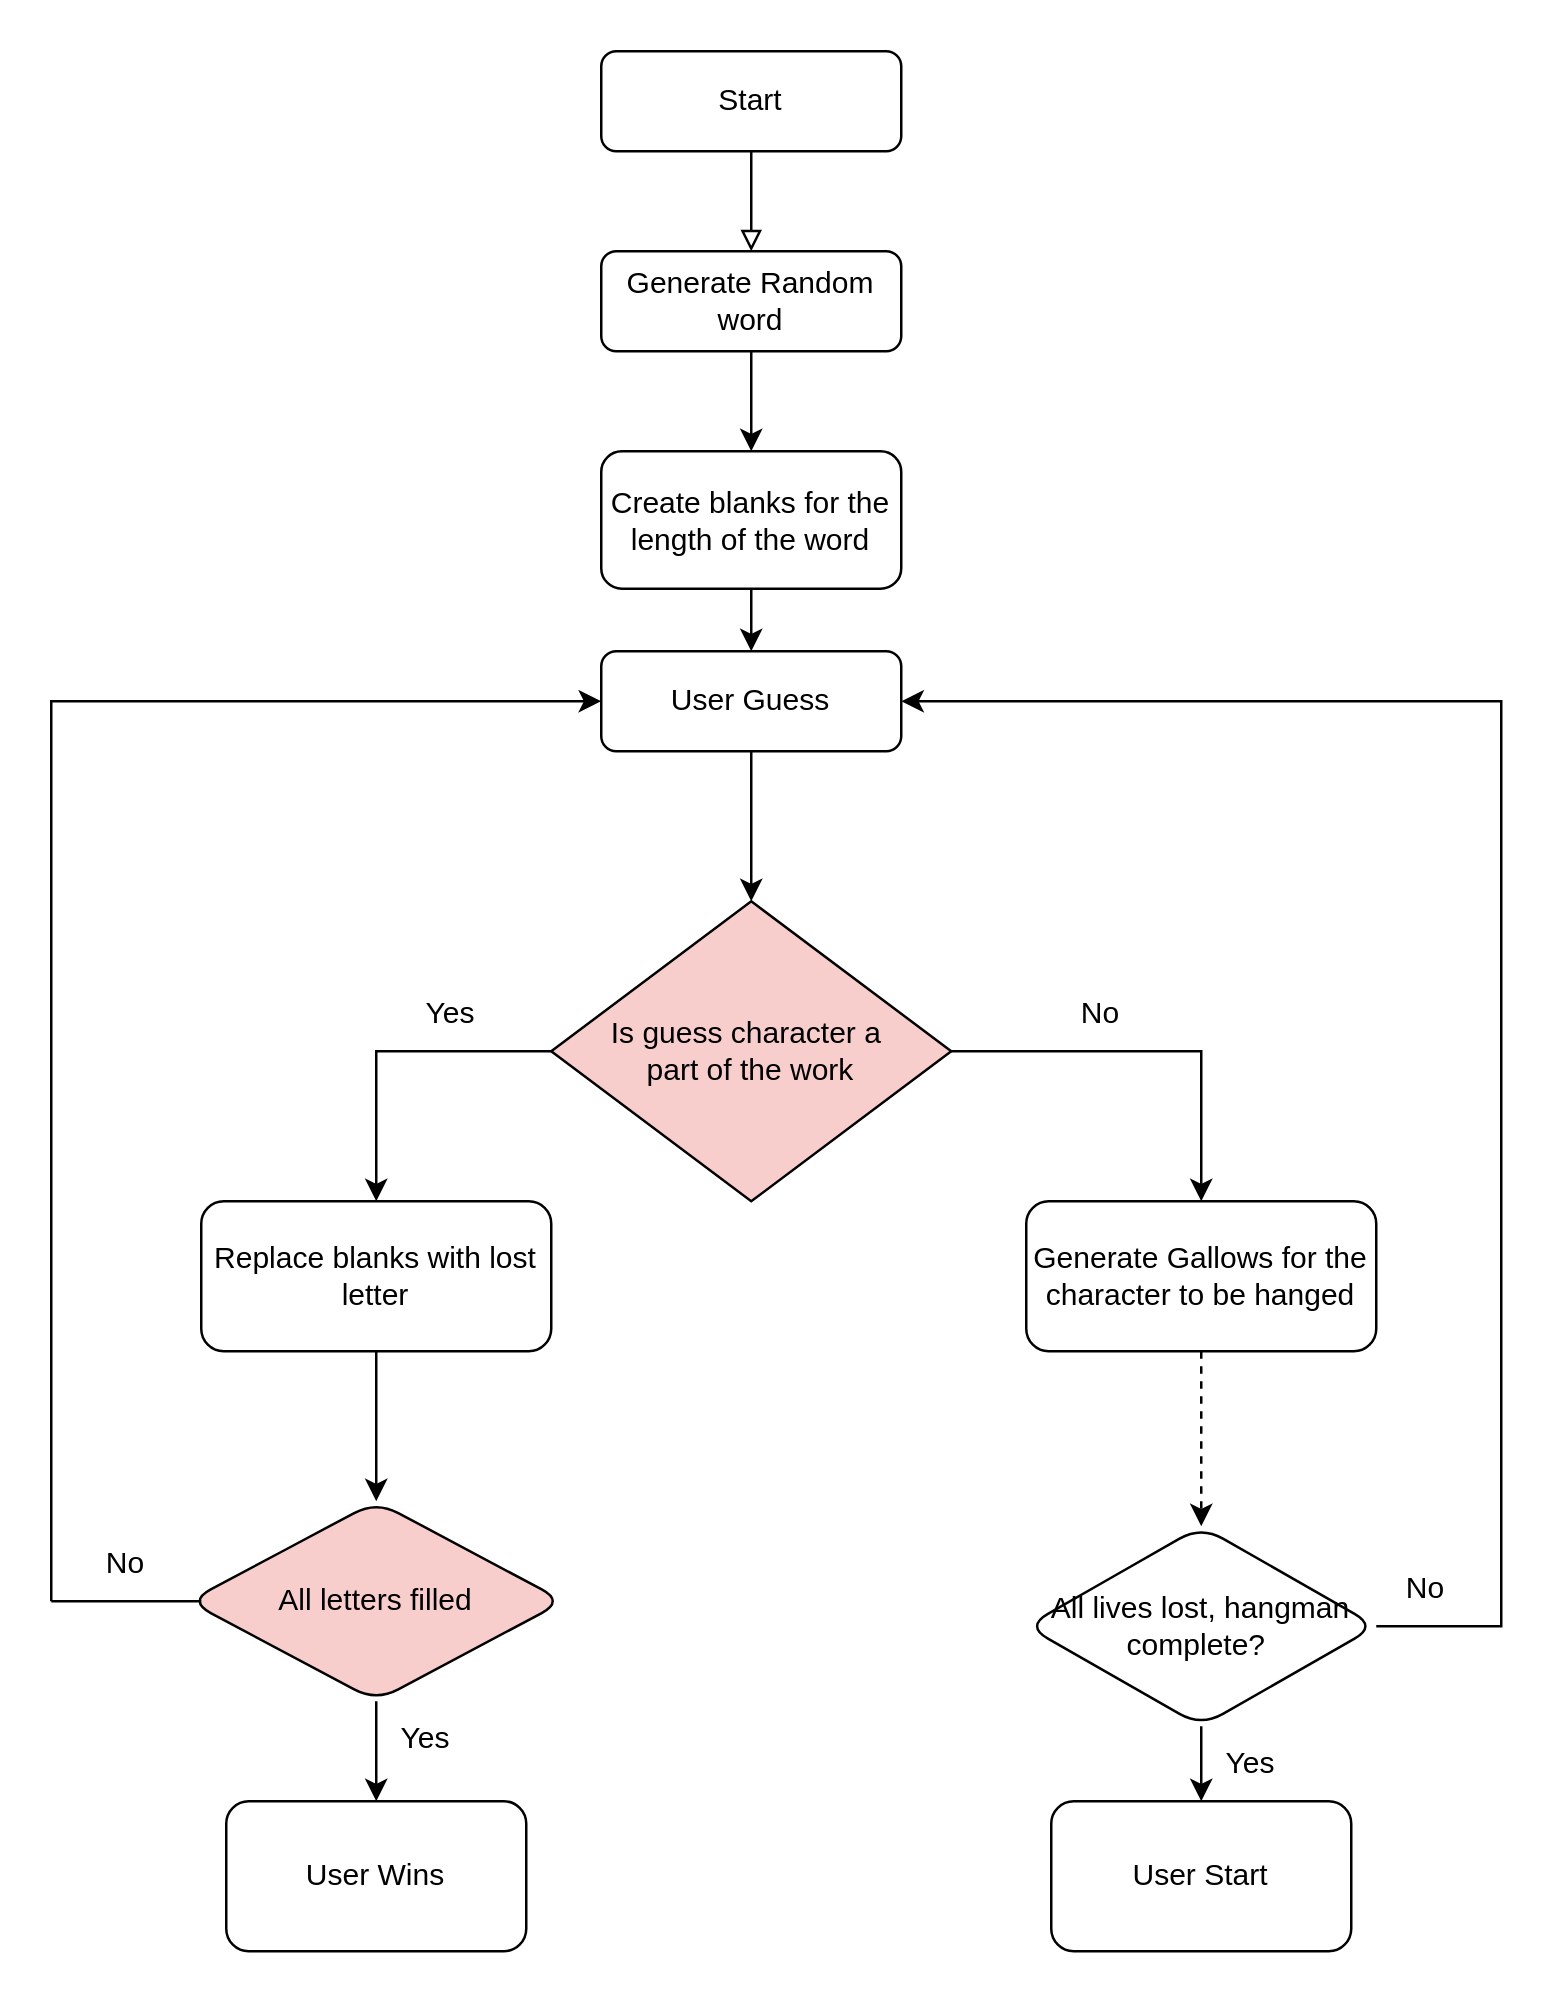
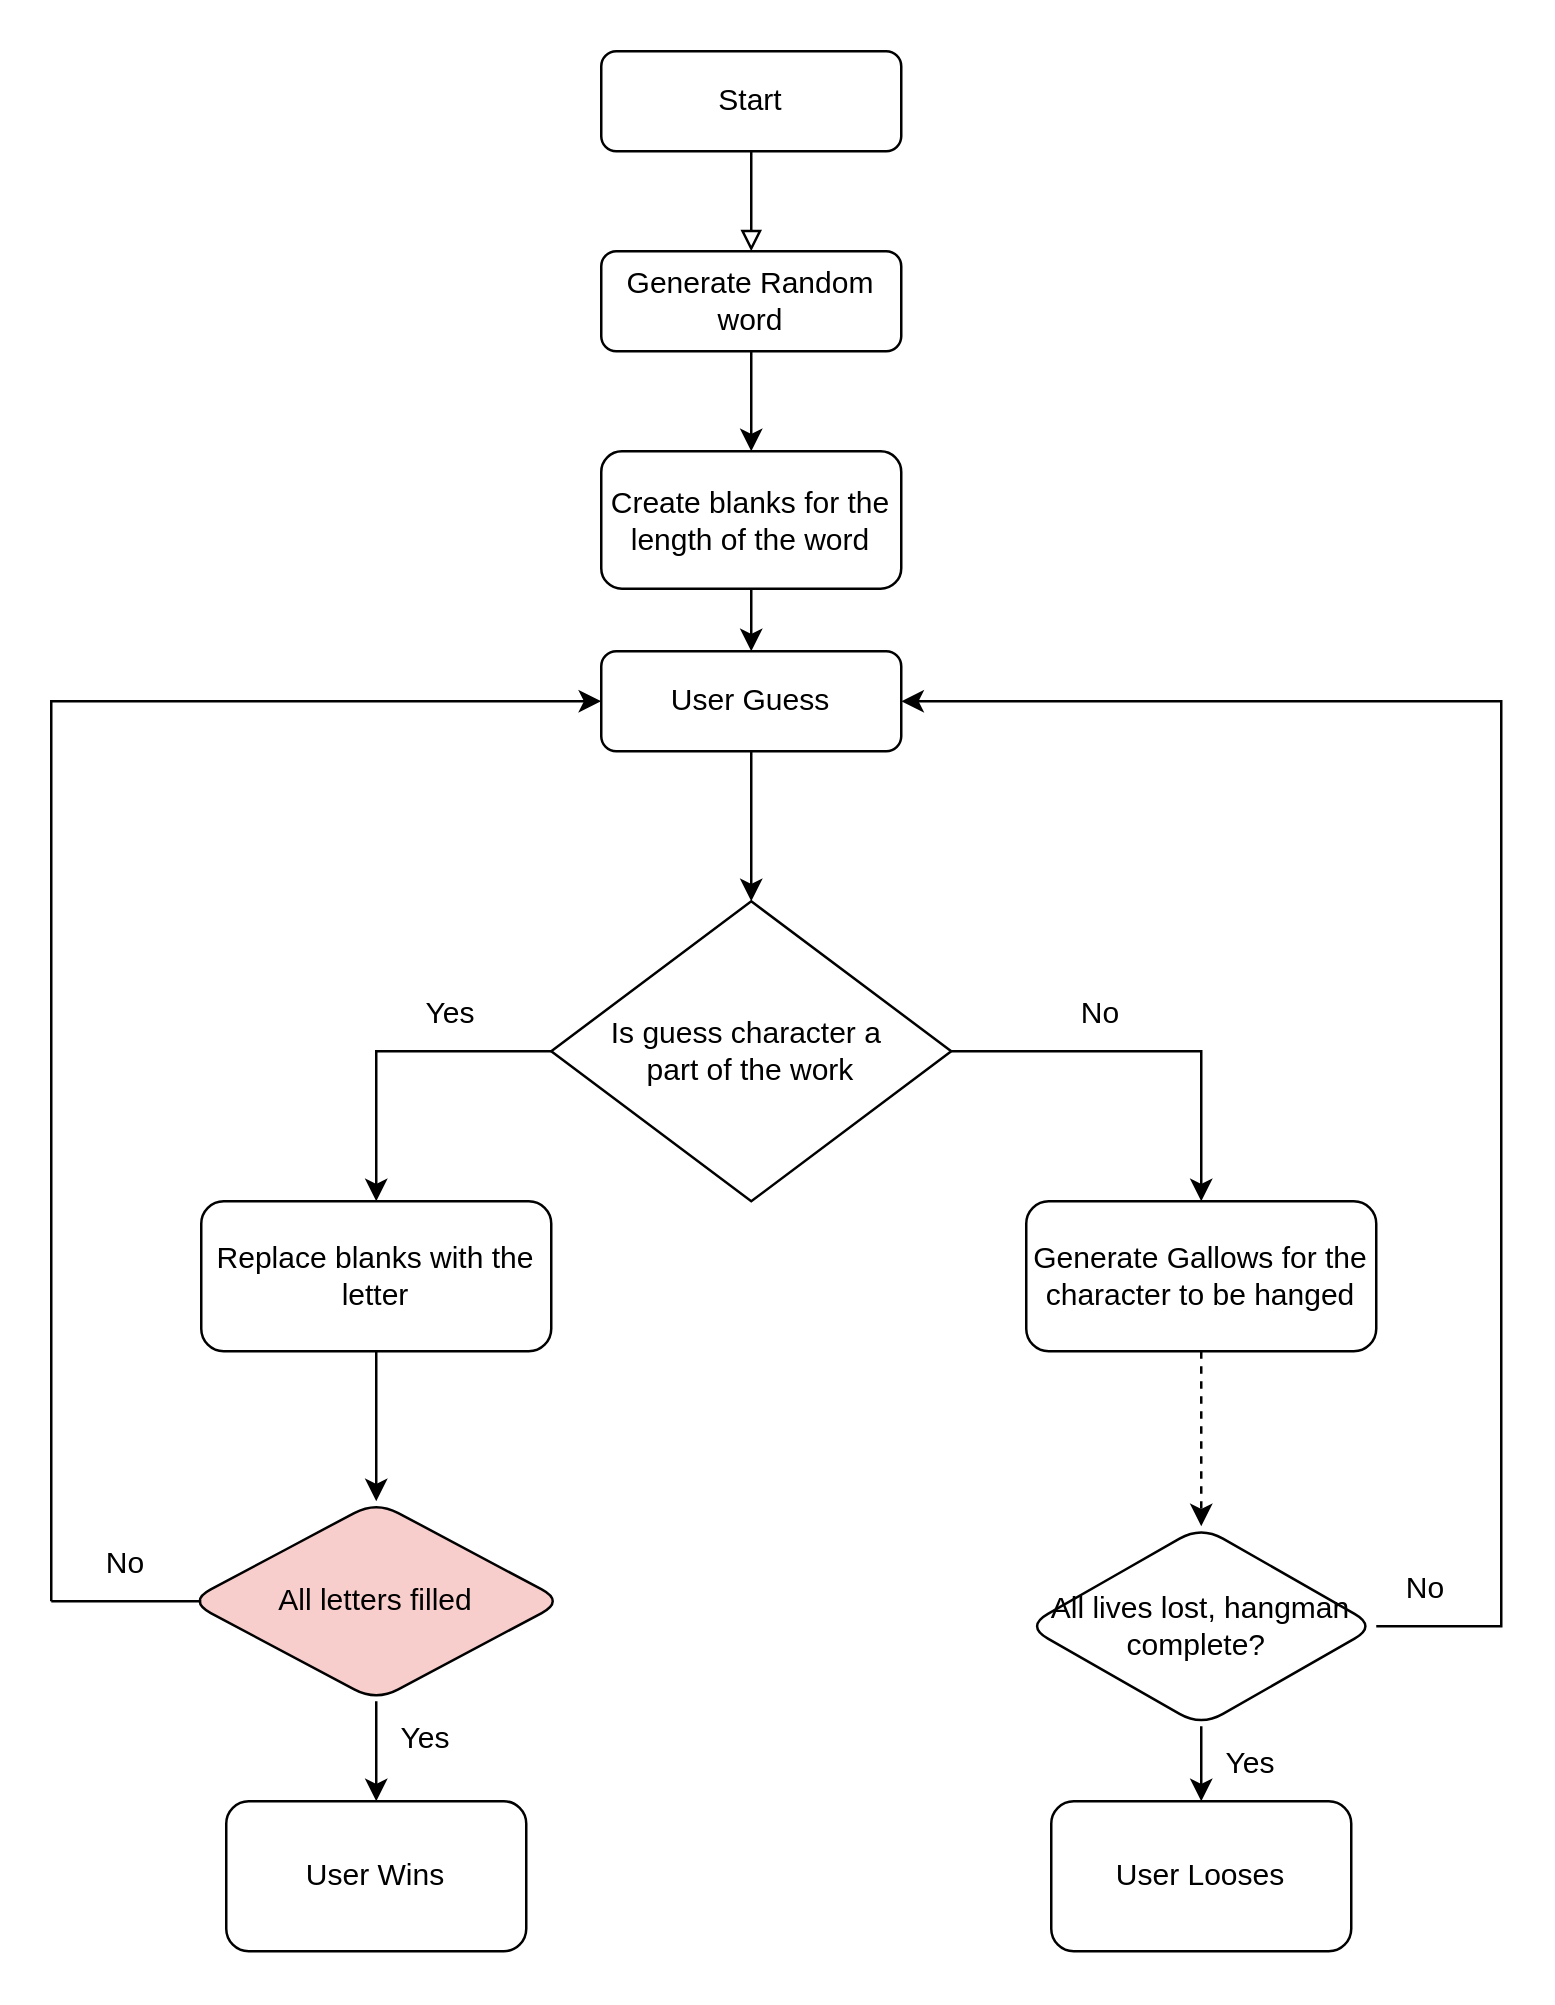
(751, 1051) -> (751, 1051)
(376, 1276) -> (376, 1276)
(1201, 1876) -> (1201, 1876)
